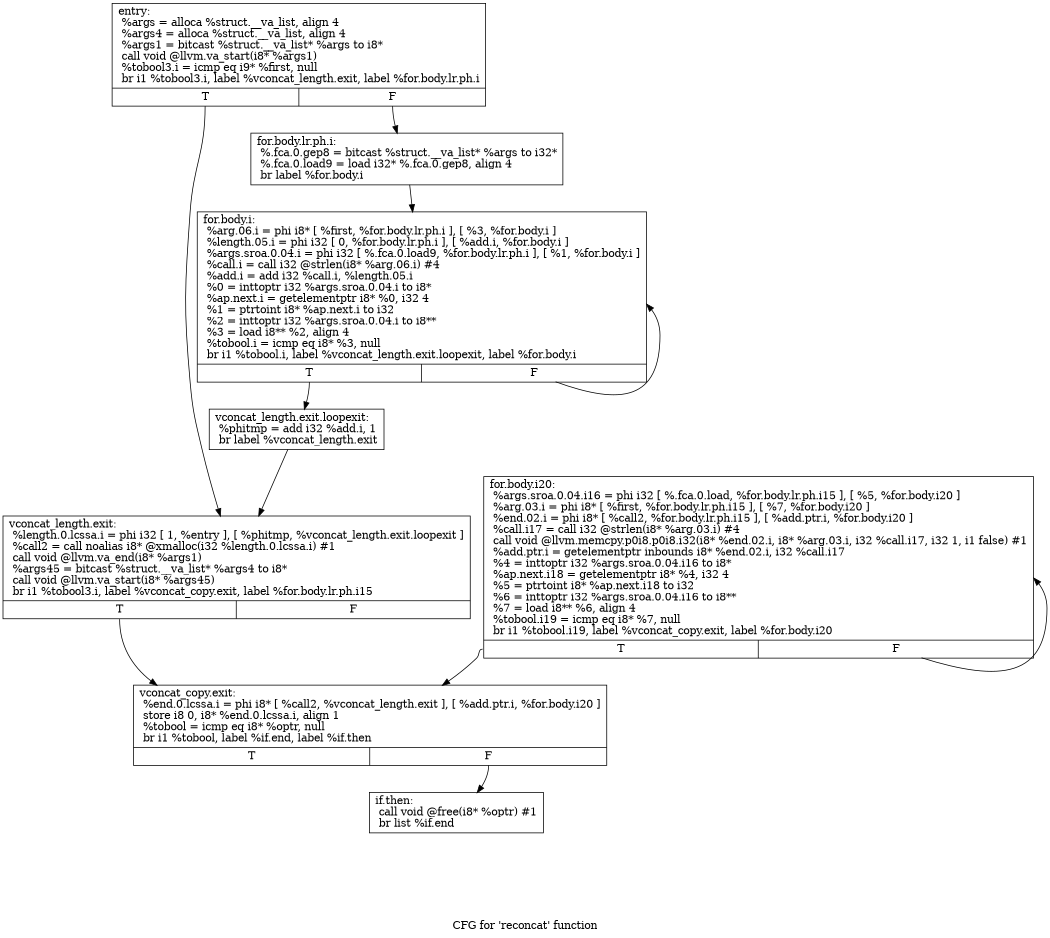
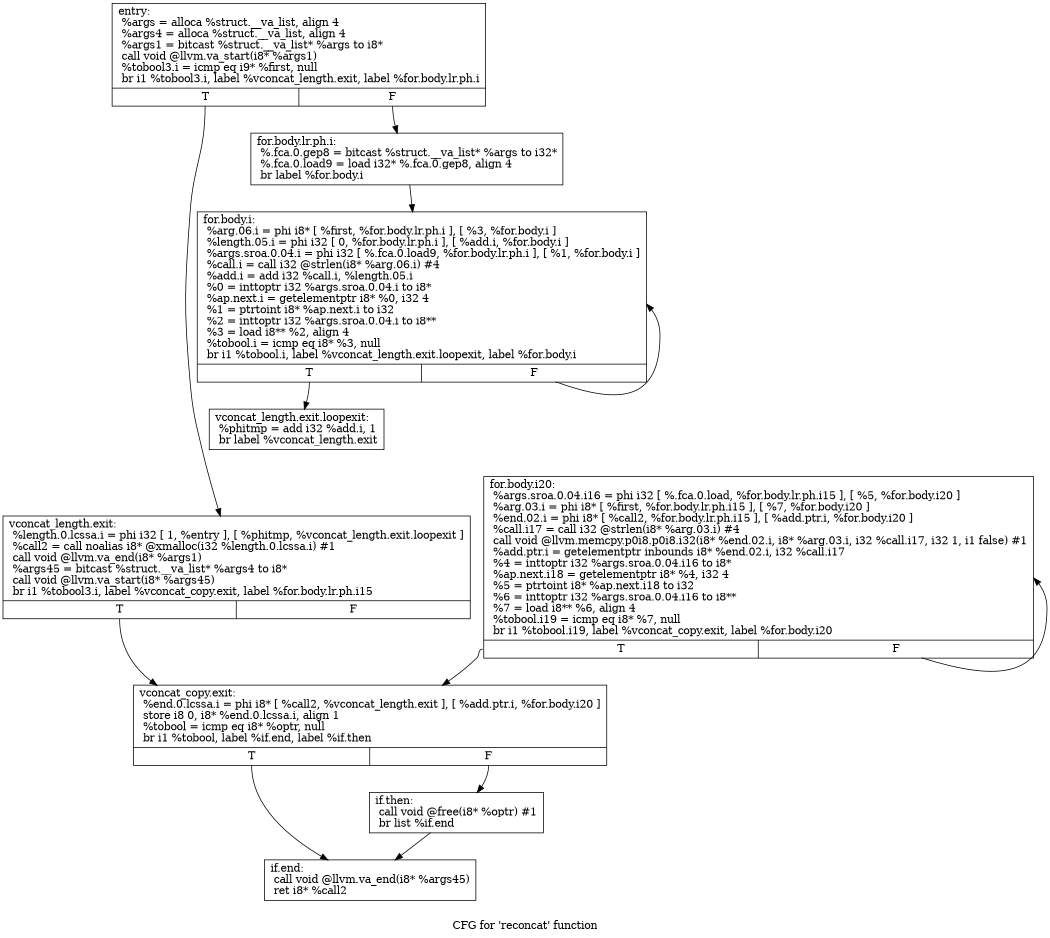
(275, 479) -> none
none -> (370, 880)
